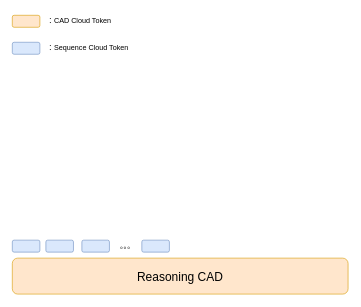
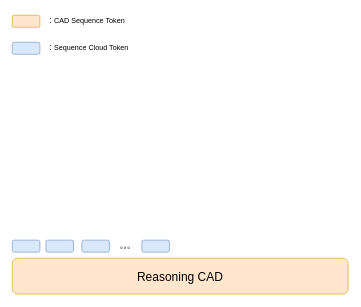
(78, 21) -> (85, 21)
